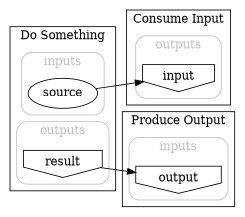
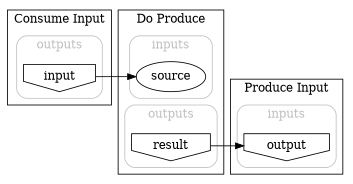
(63, 36) -> (171, 20)
(110, 87) -> (112, 77)
(179, 121) -> (287, 89)
